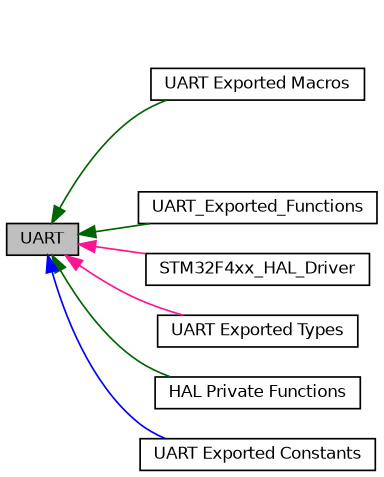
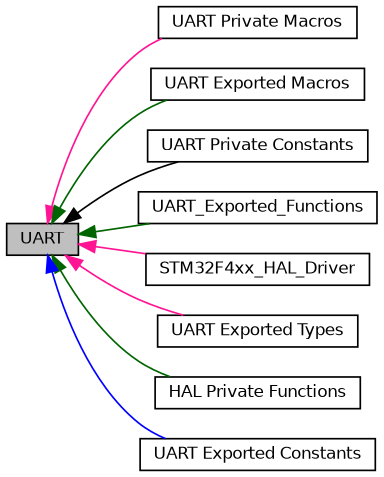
none -> (258, 23)
none -> (258, 146)
